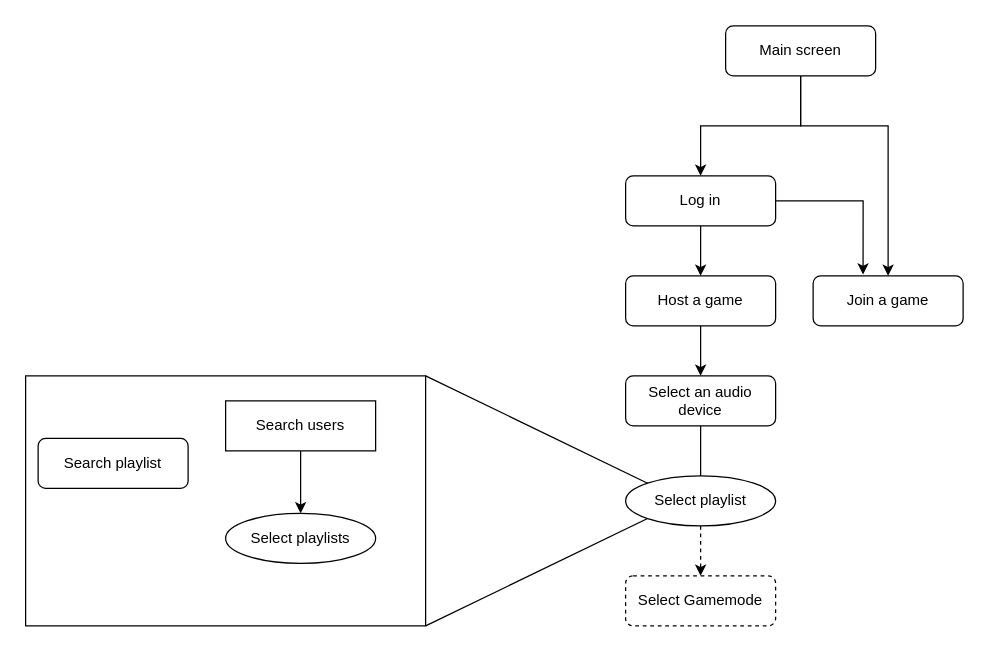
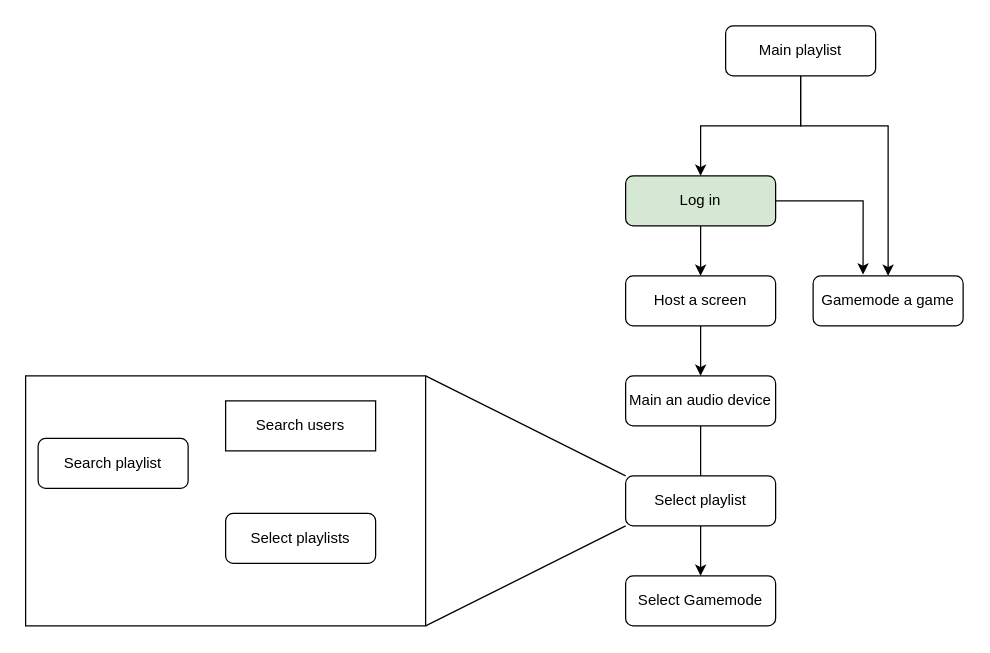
(801, 51) -> (801, 51)
(701, 201) -> (701, 201)
(701, 301) -> (701, 301)
(888, 301) -> (888, 301)
(701, 401) -> (701, 401)
(301, 478) -> none
(701, 501) -> (701, 501)
(301, 538) -> (301, 538)
(701, 546) -> (701, 546)
(701, 601) -> (701, 601)
